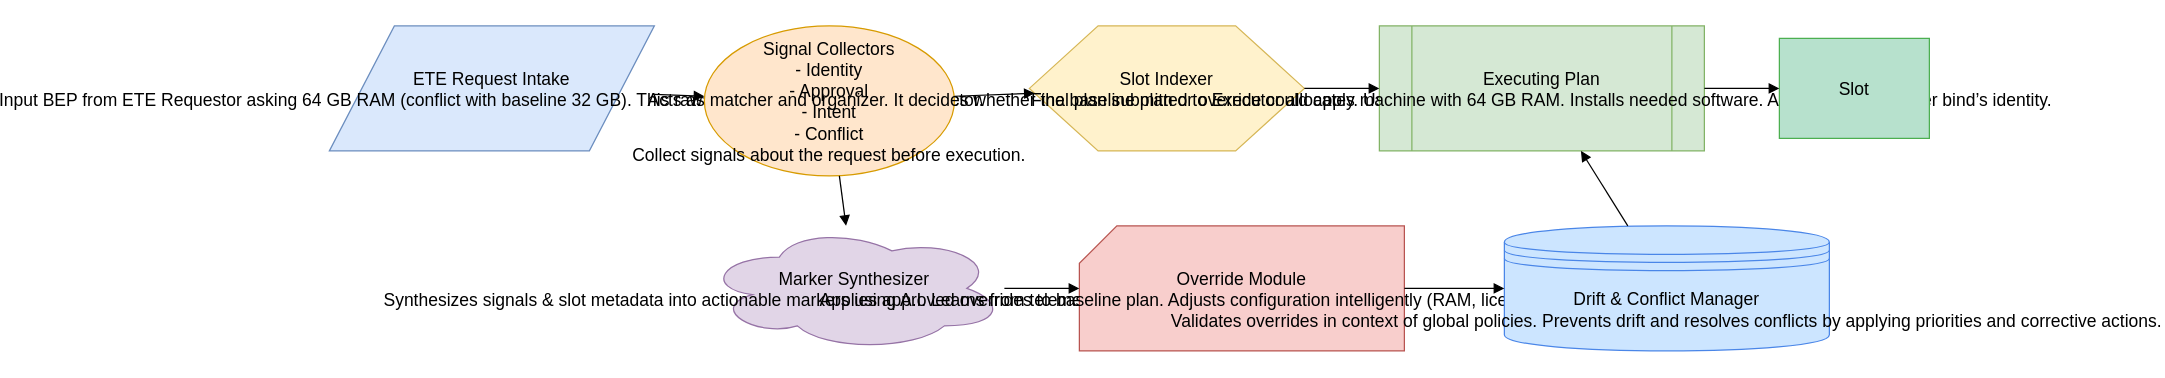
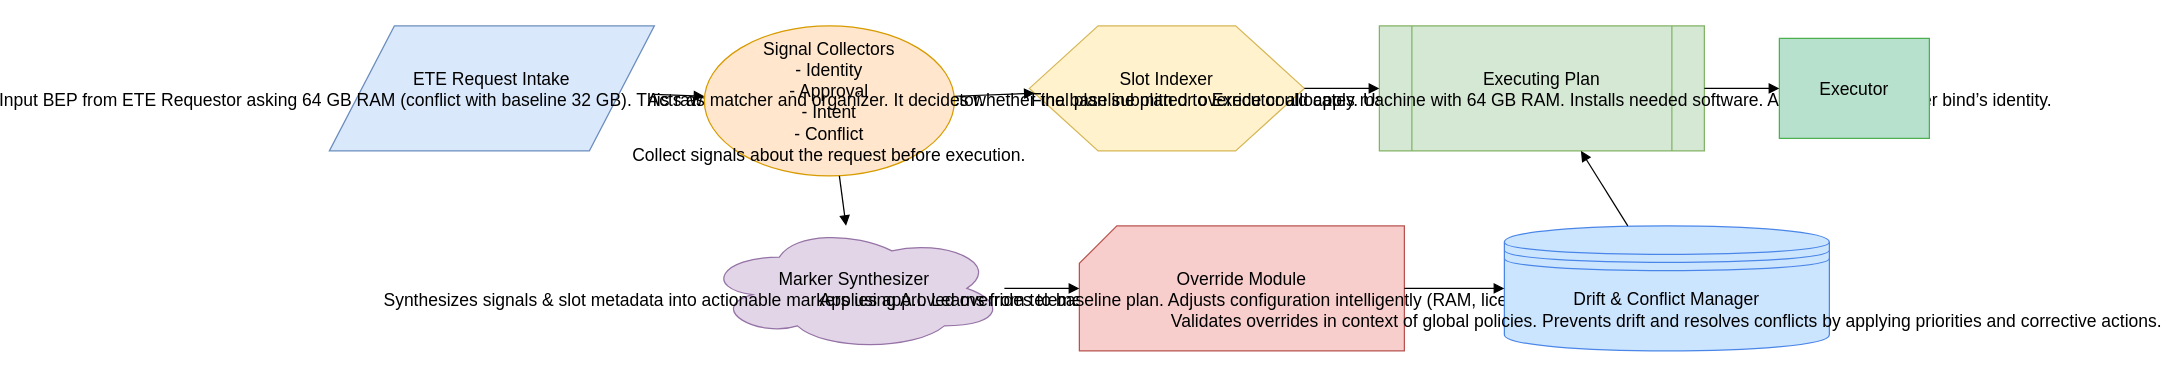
(1854, 89) -> (1854, 89)
